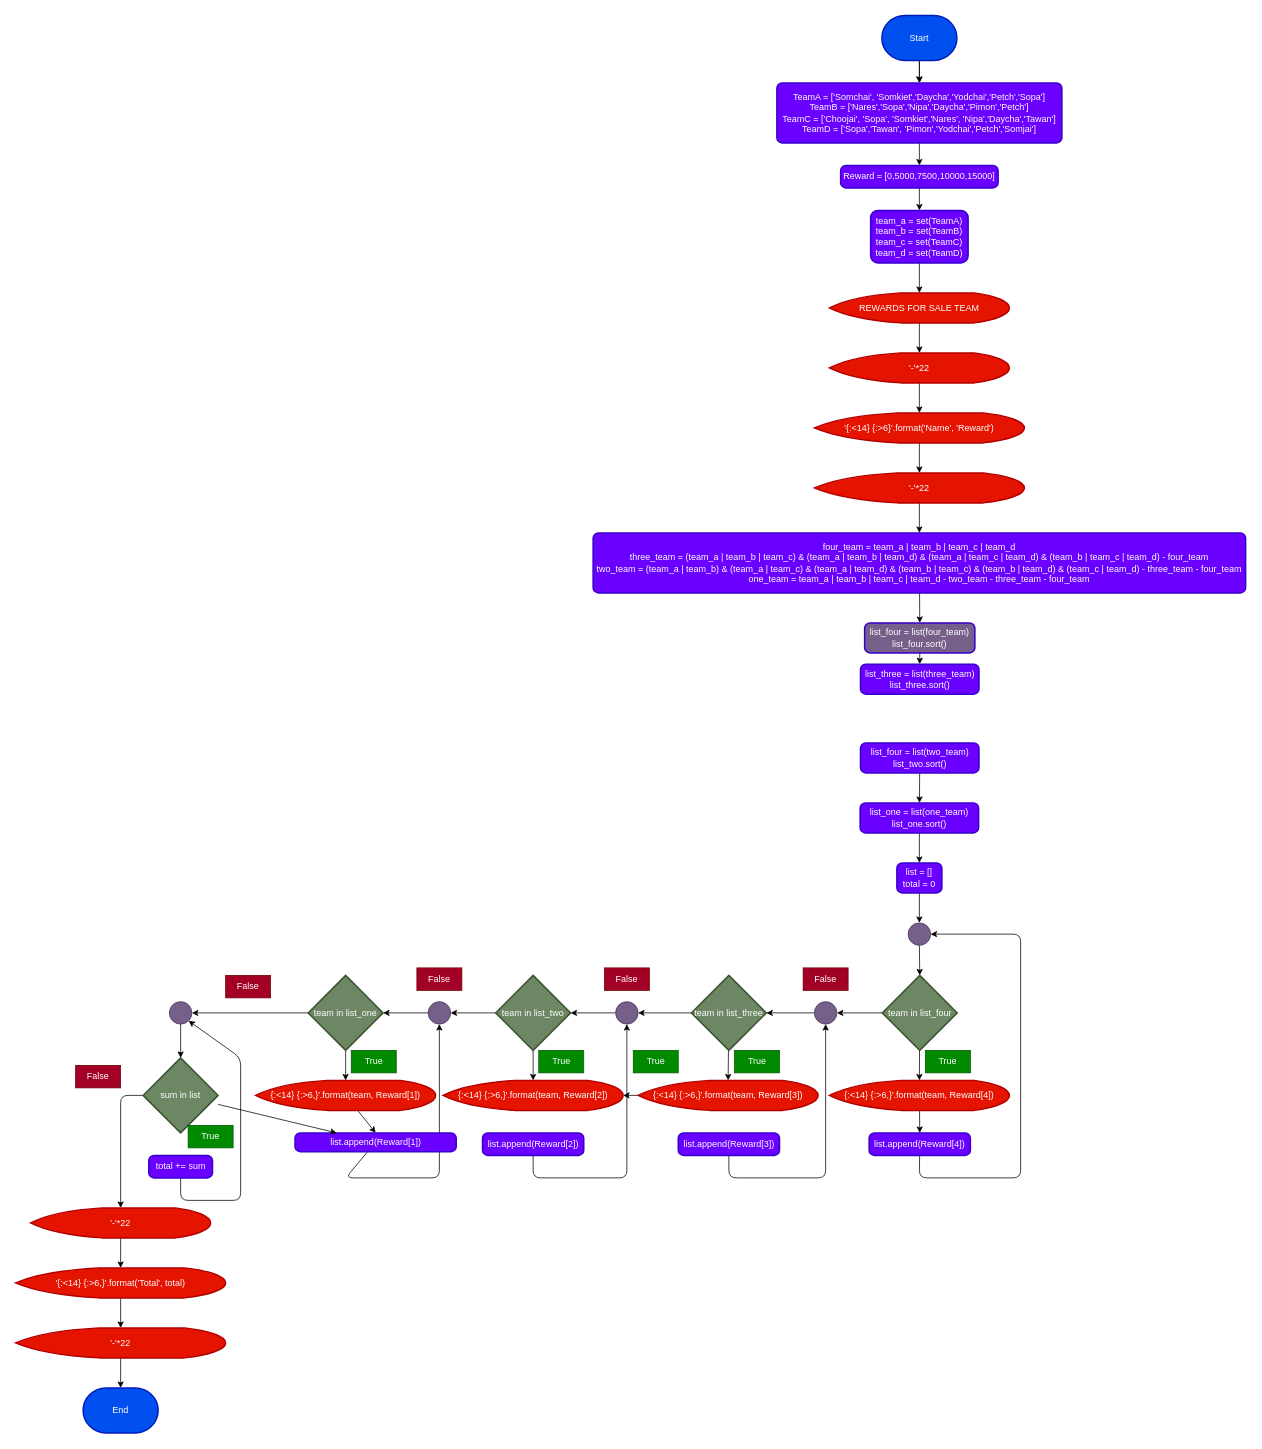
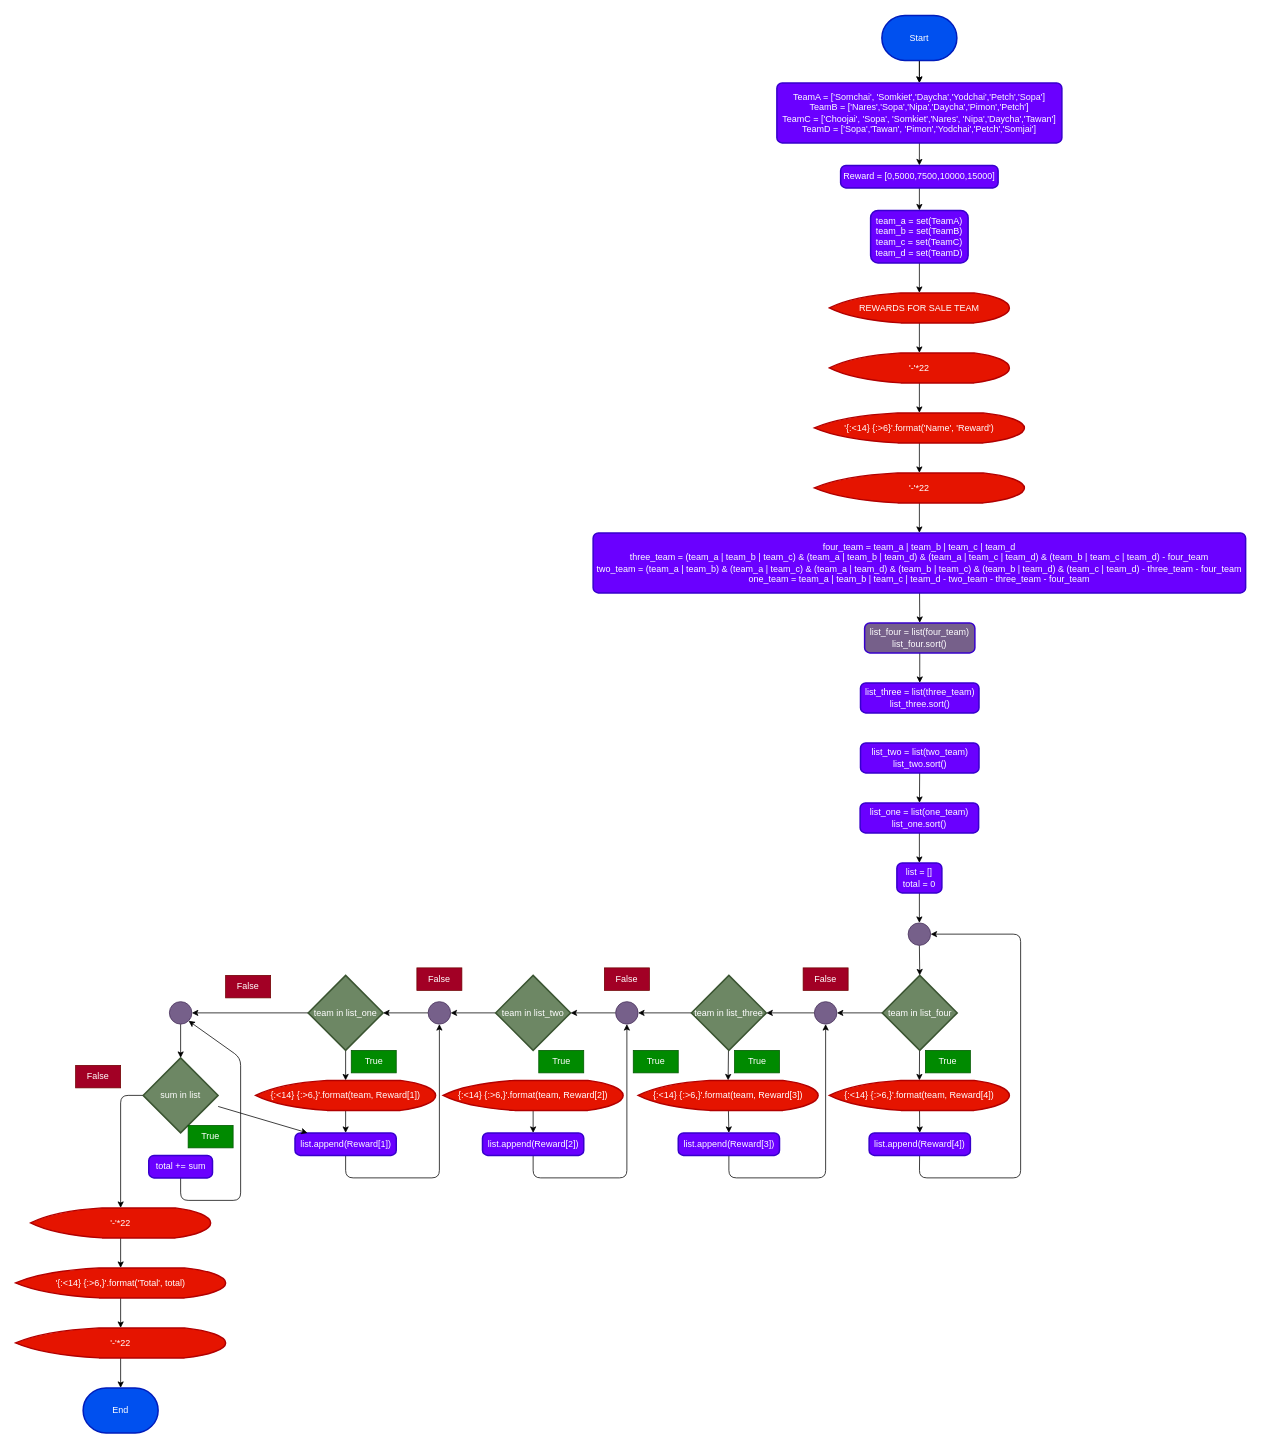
(920, 679) -> (920, 698)
(920, 758) -> (920, 758)
(533, 1074) -> none
(633, 1095) -> (728, 1119)
none -> (533, 1126)
(375, 1142) -> (345, 1144)
